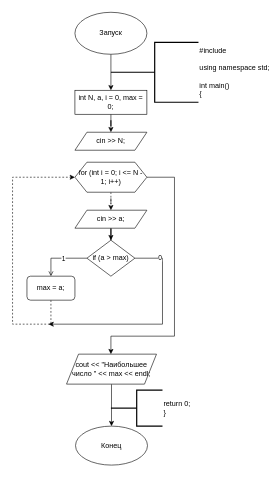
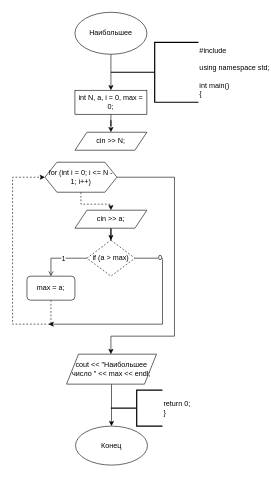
(111, 33) -> (111, 33)
(111, 177) -> (81, 177)
(111, 258) -> (111, 258)
